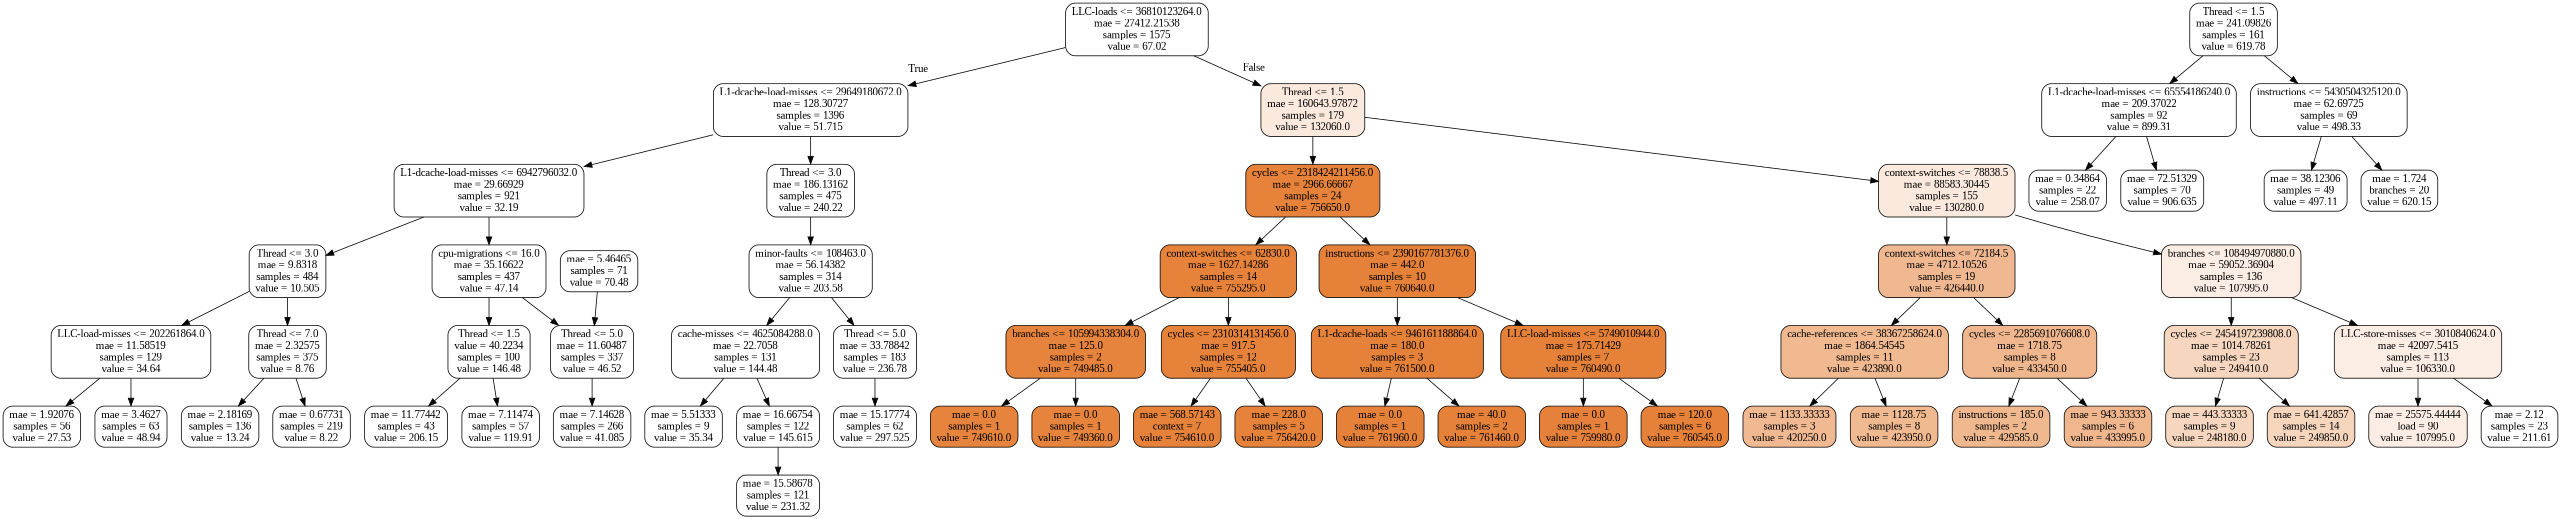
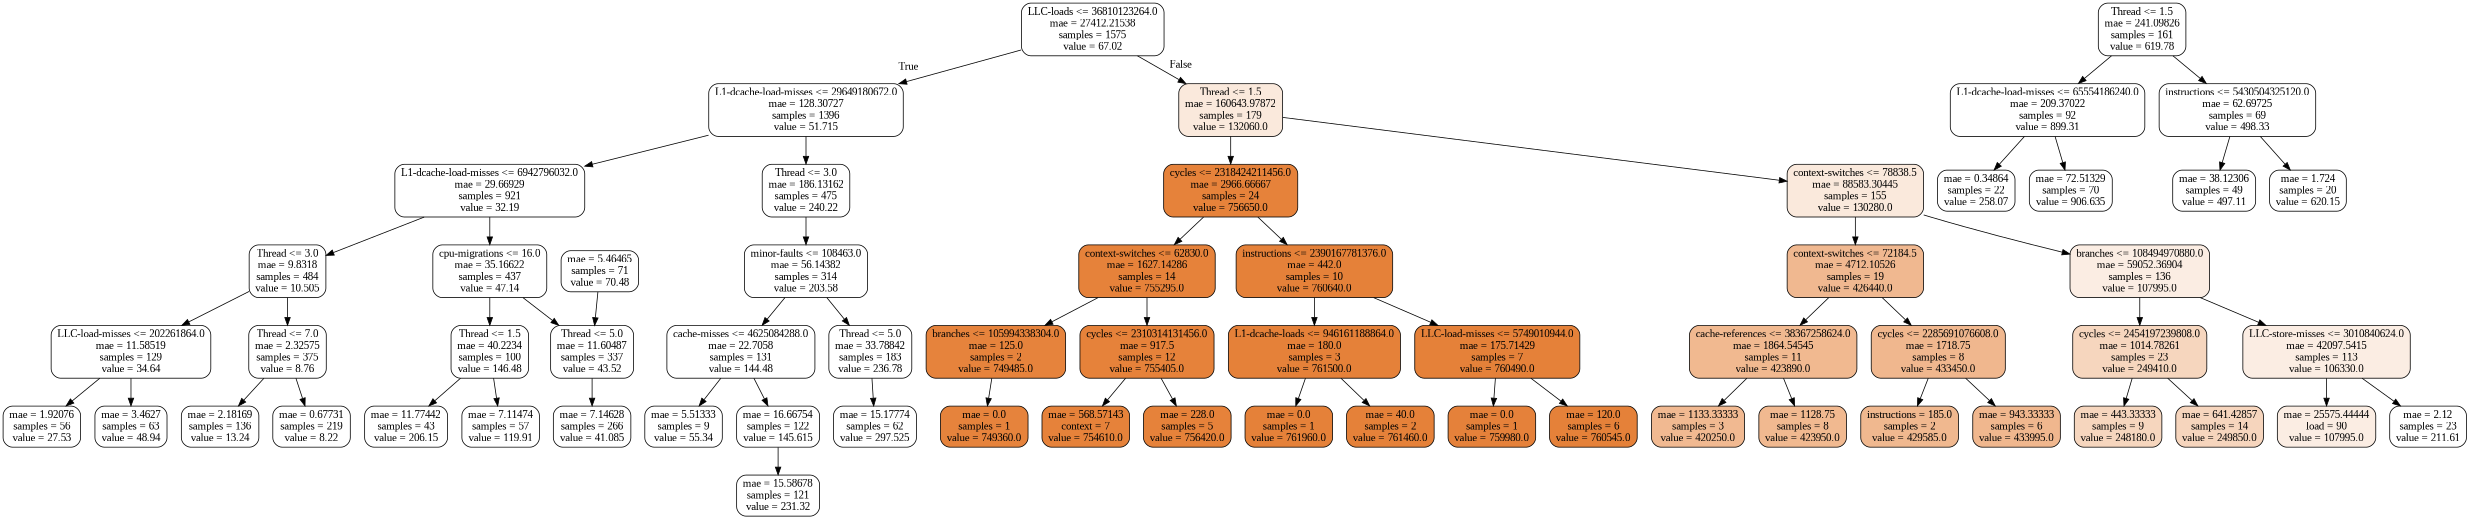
(2399, 191) -> (2308, 191)
(489, 352) -> (490, 352)
(592, 352) -> (592, 352)
(684, 427) -> (684, 427)
(974, 427) -> none
